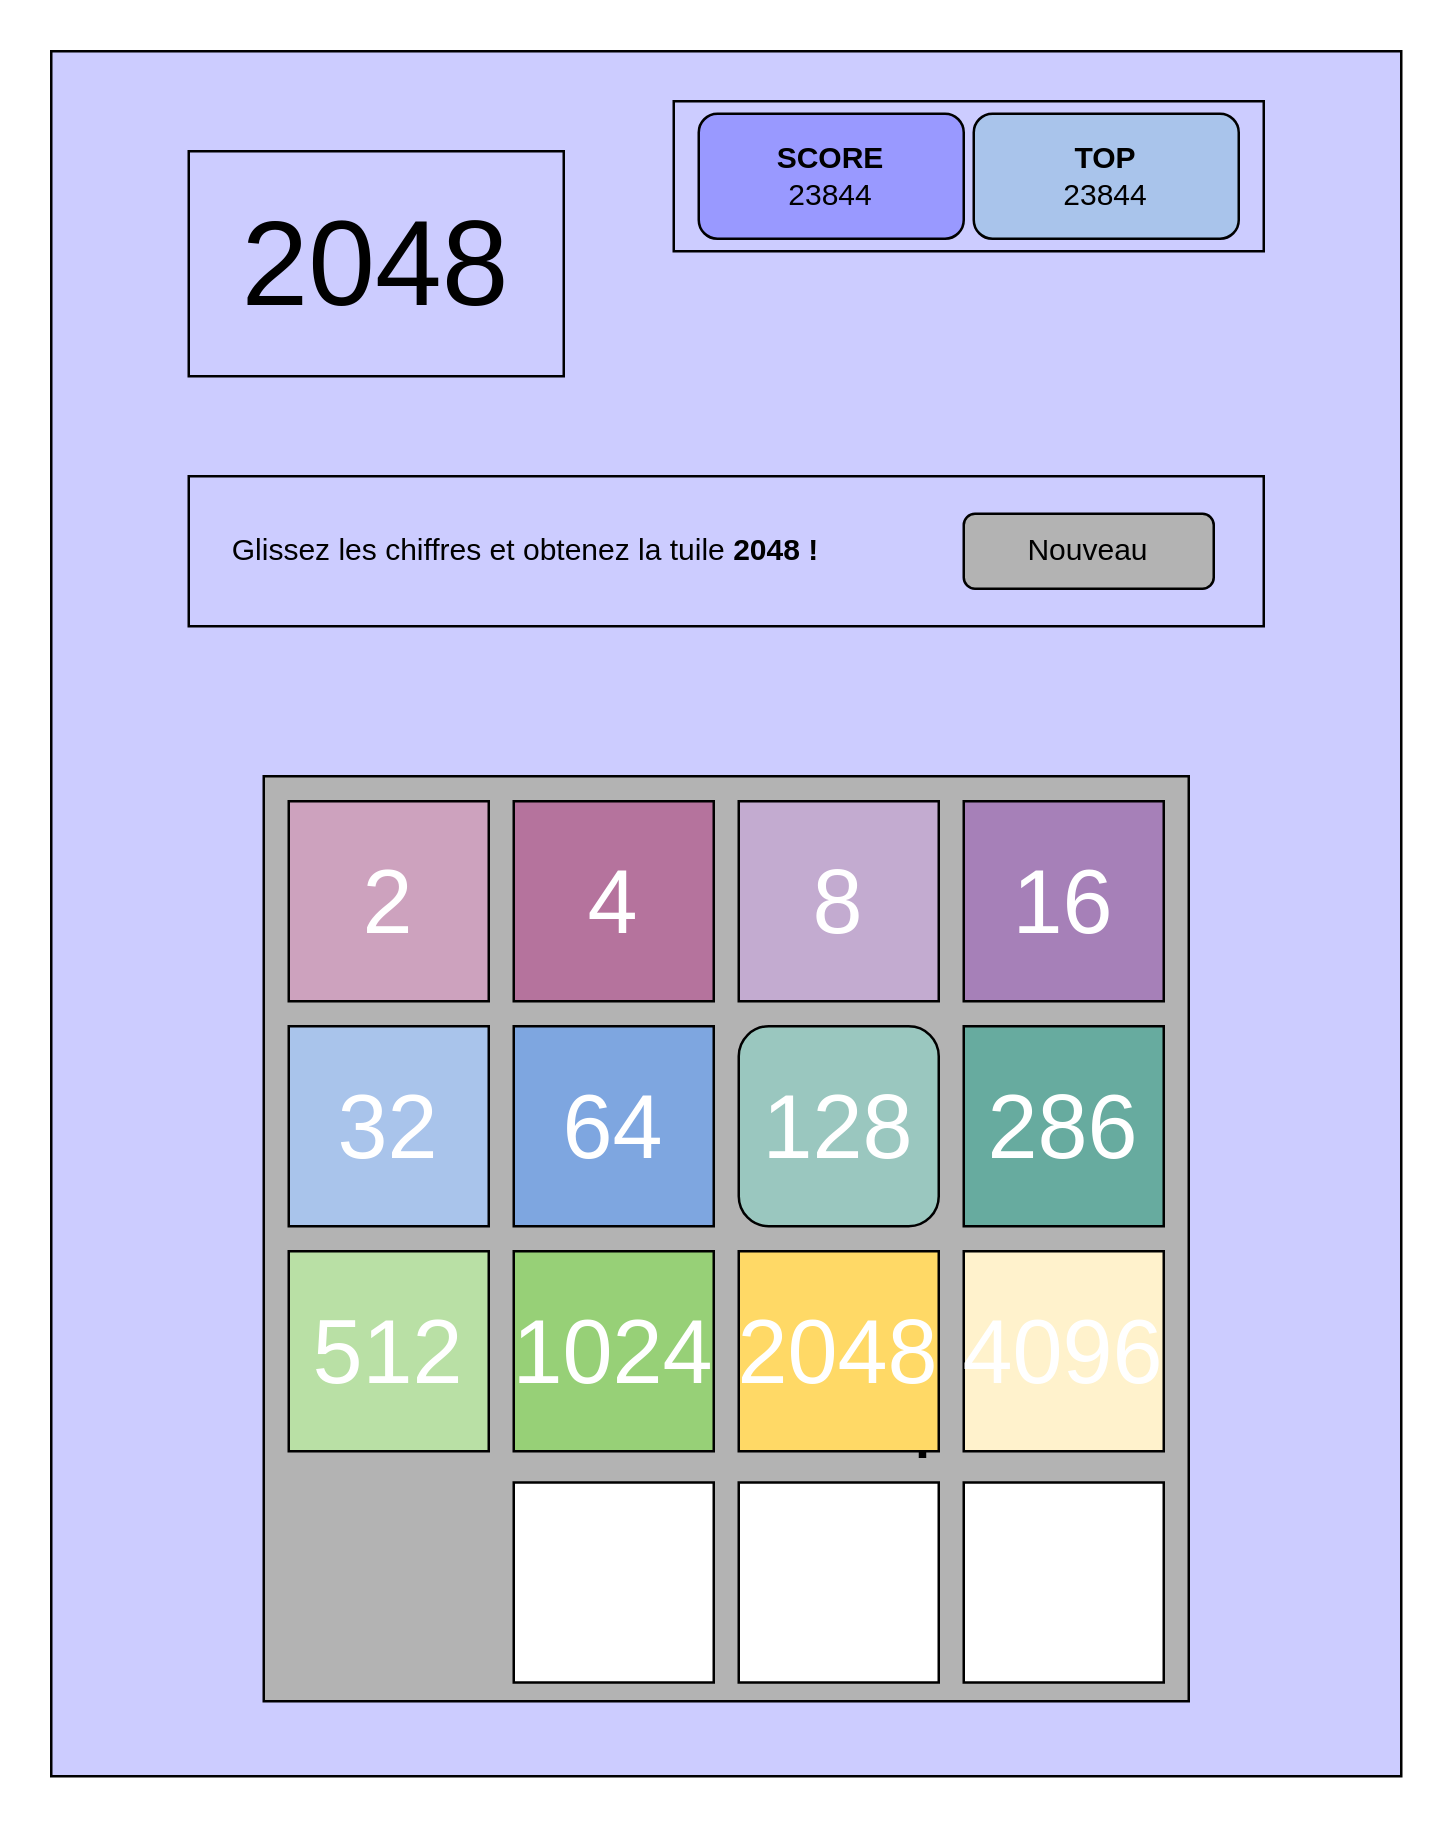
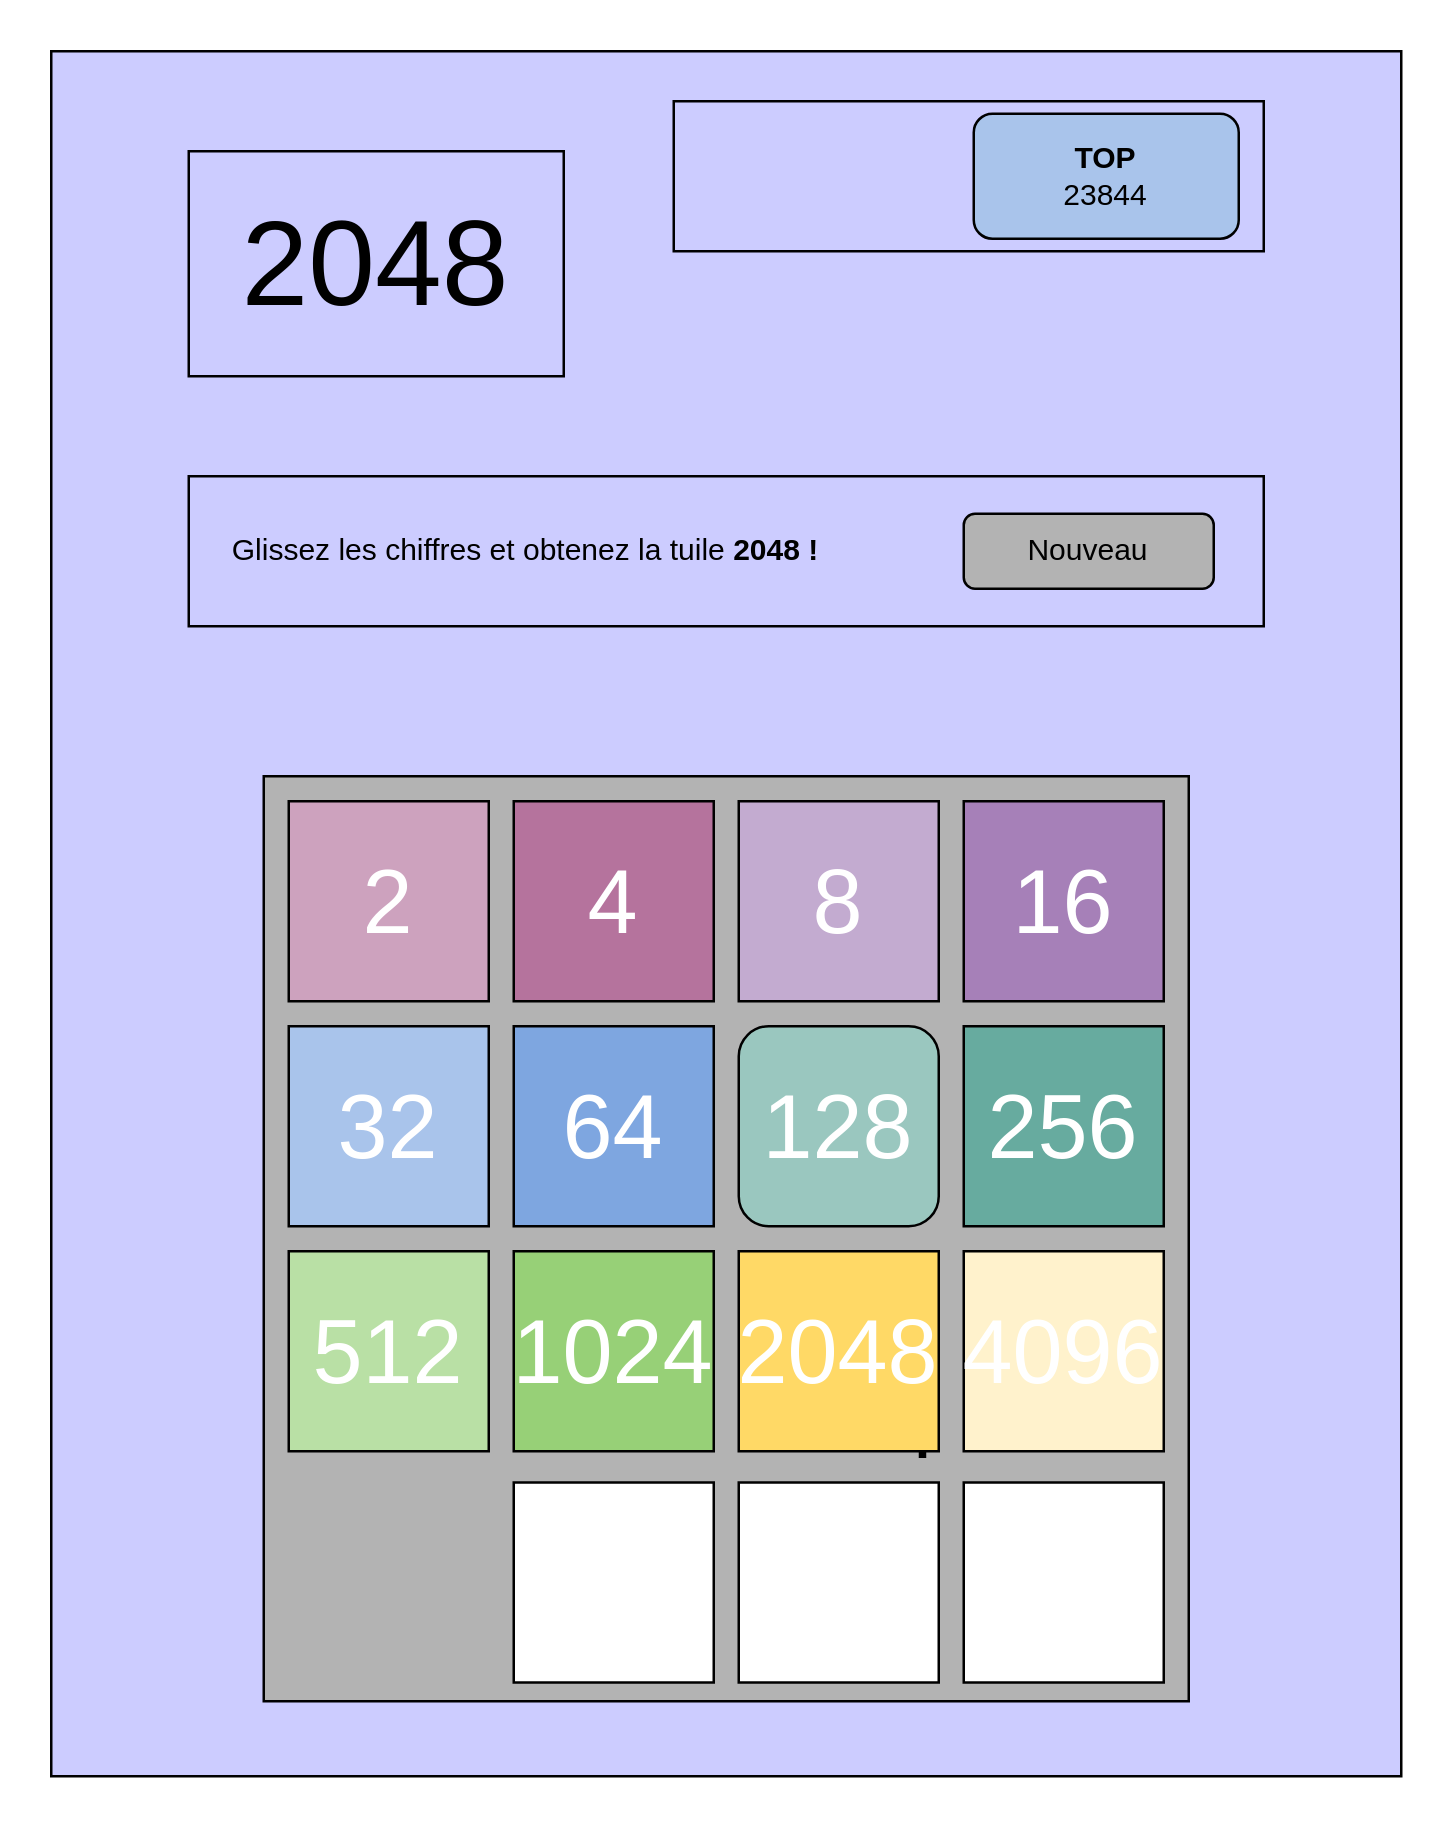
(831, 176) -> none
(1064, 1126) -> (1064, 1126)
